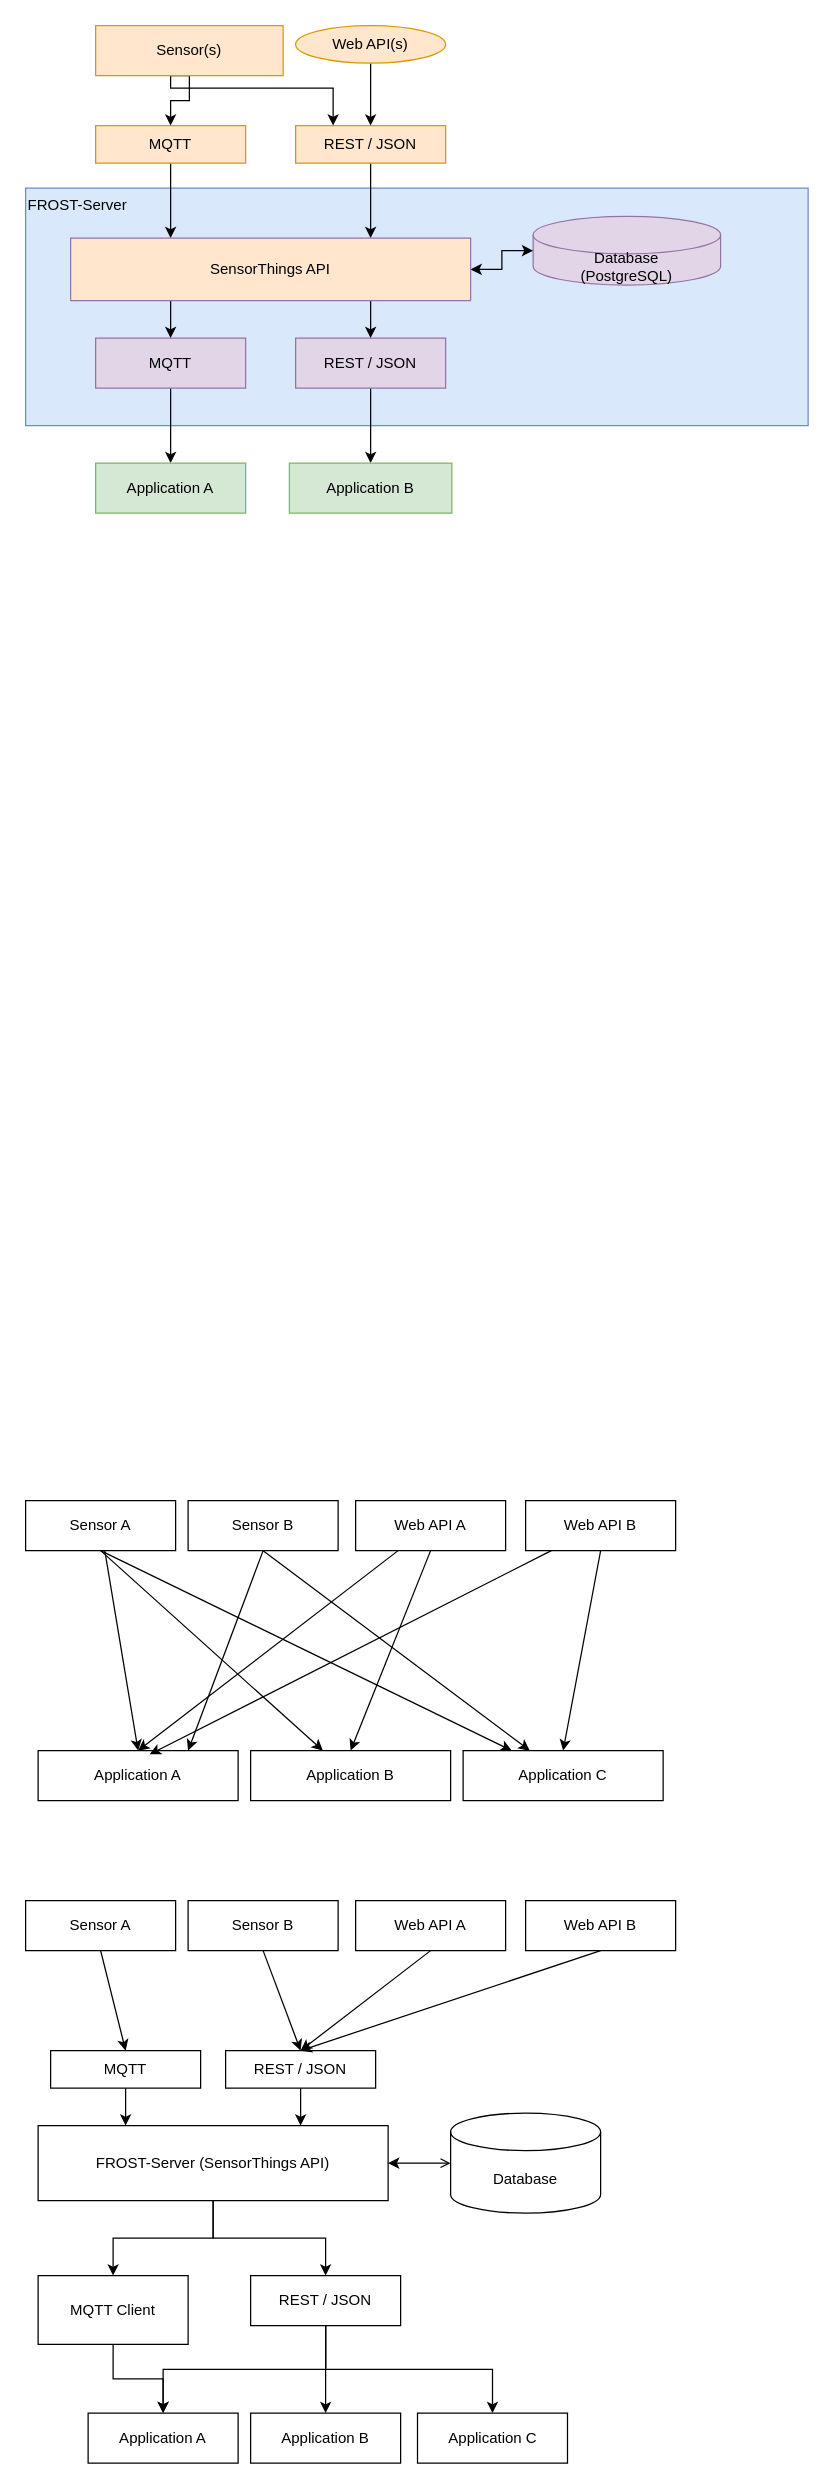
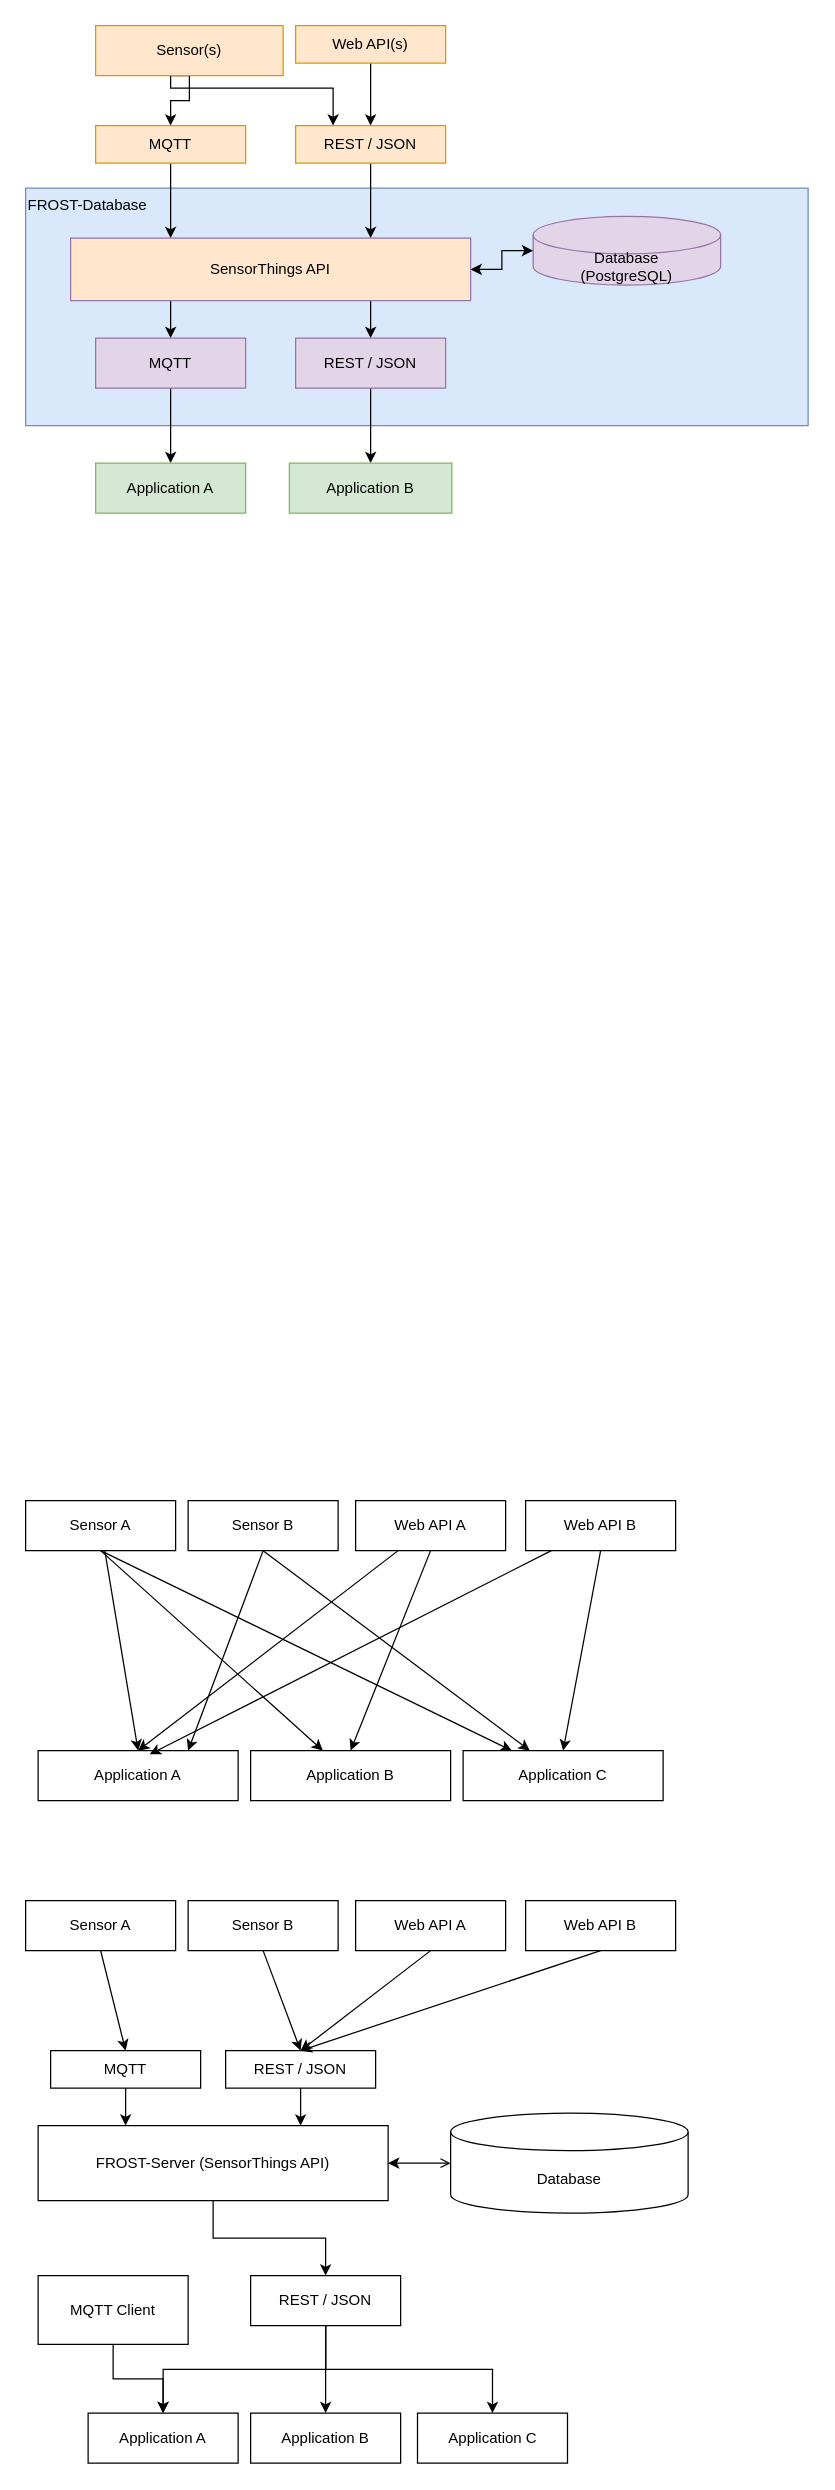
(371, 44) -> (371, 44)
(79, 206) -> (87, 206)
(526, 2163) -> (569, 2163)
(148, 2238) -> none
